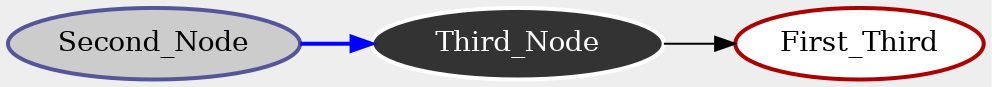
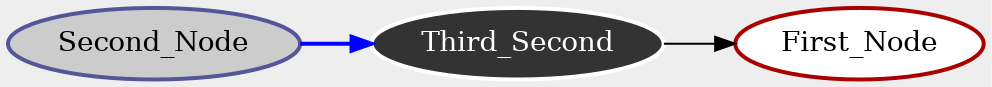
(518, 44) -> (518, 44)
(859, 44) -> (859, 44)
